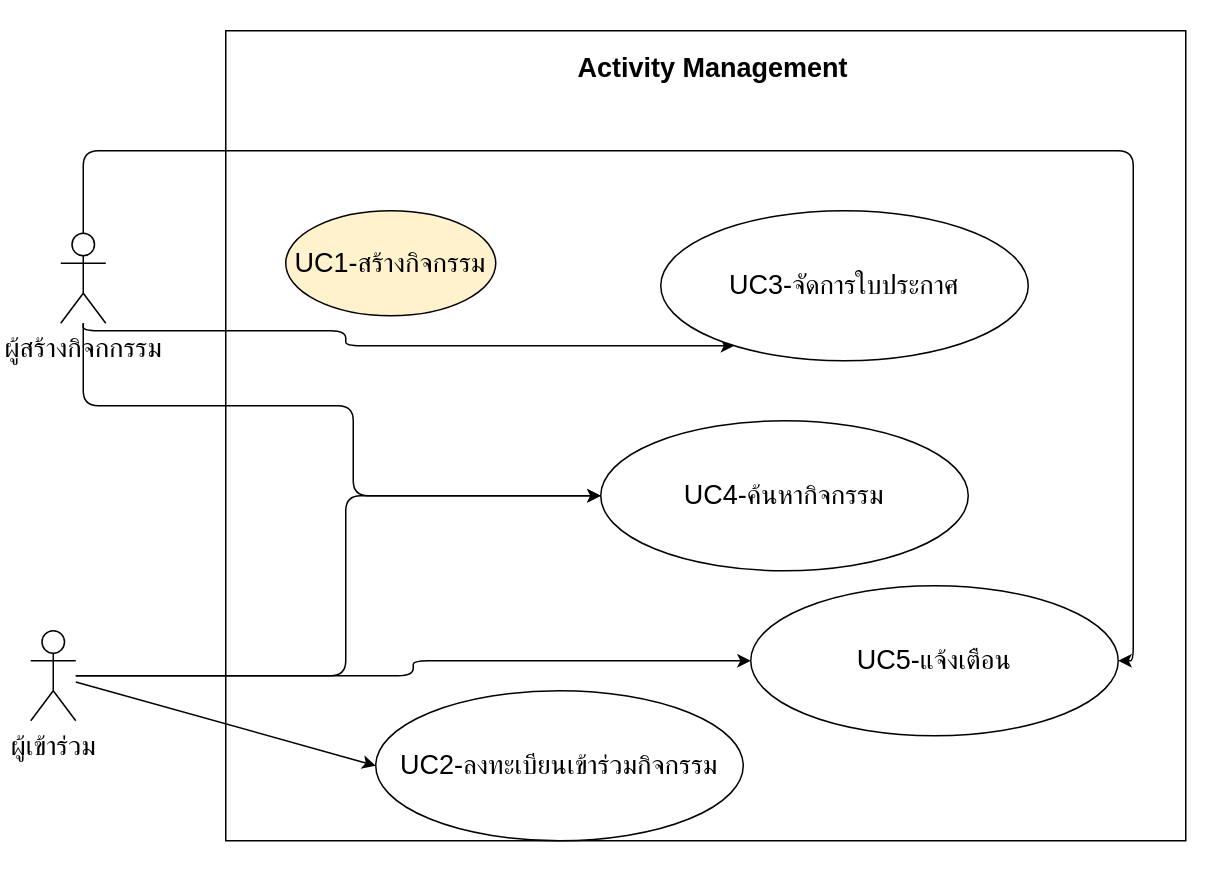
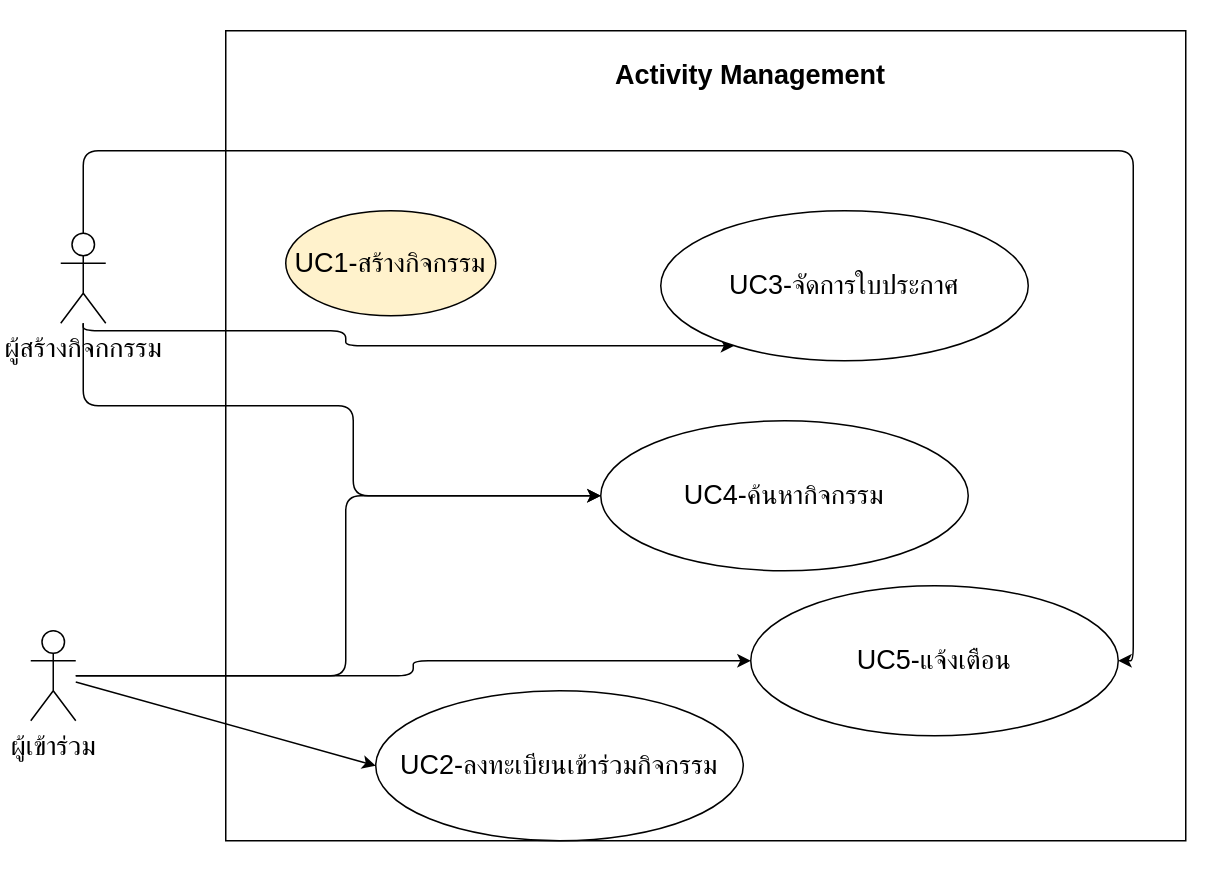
(713, 68) -> (751, 76)
